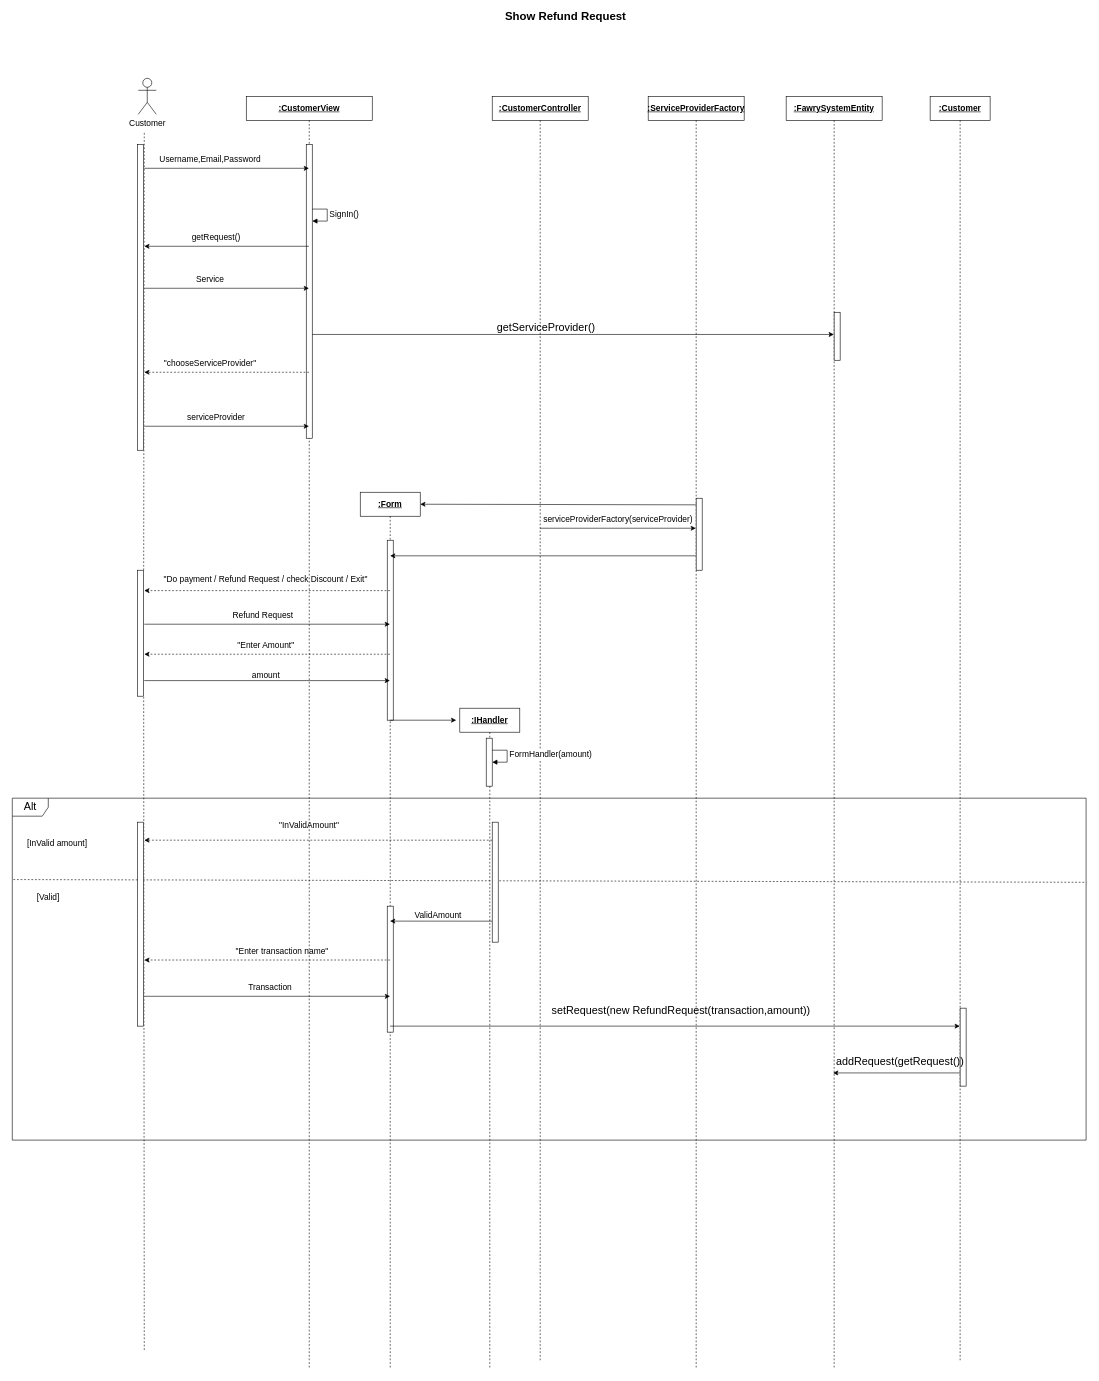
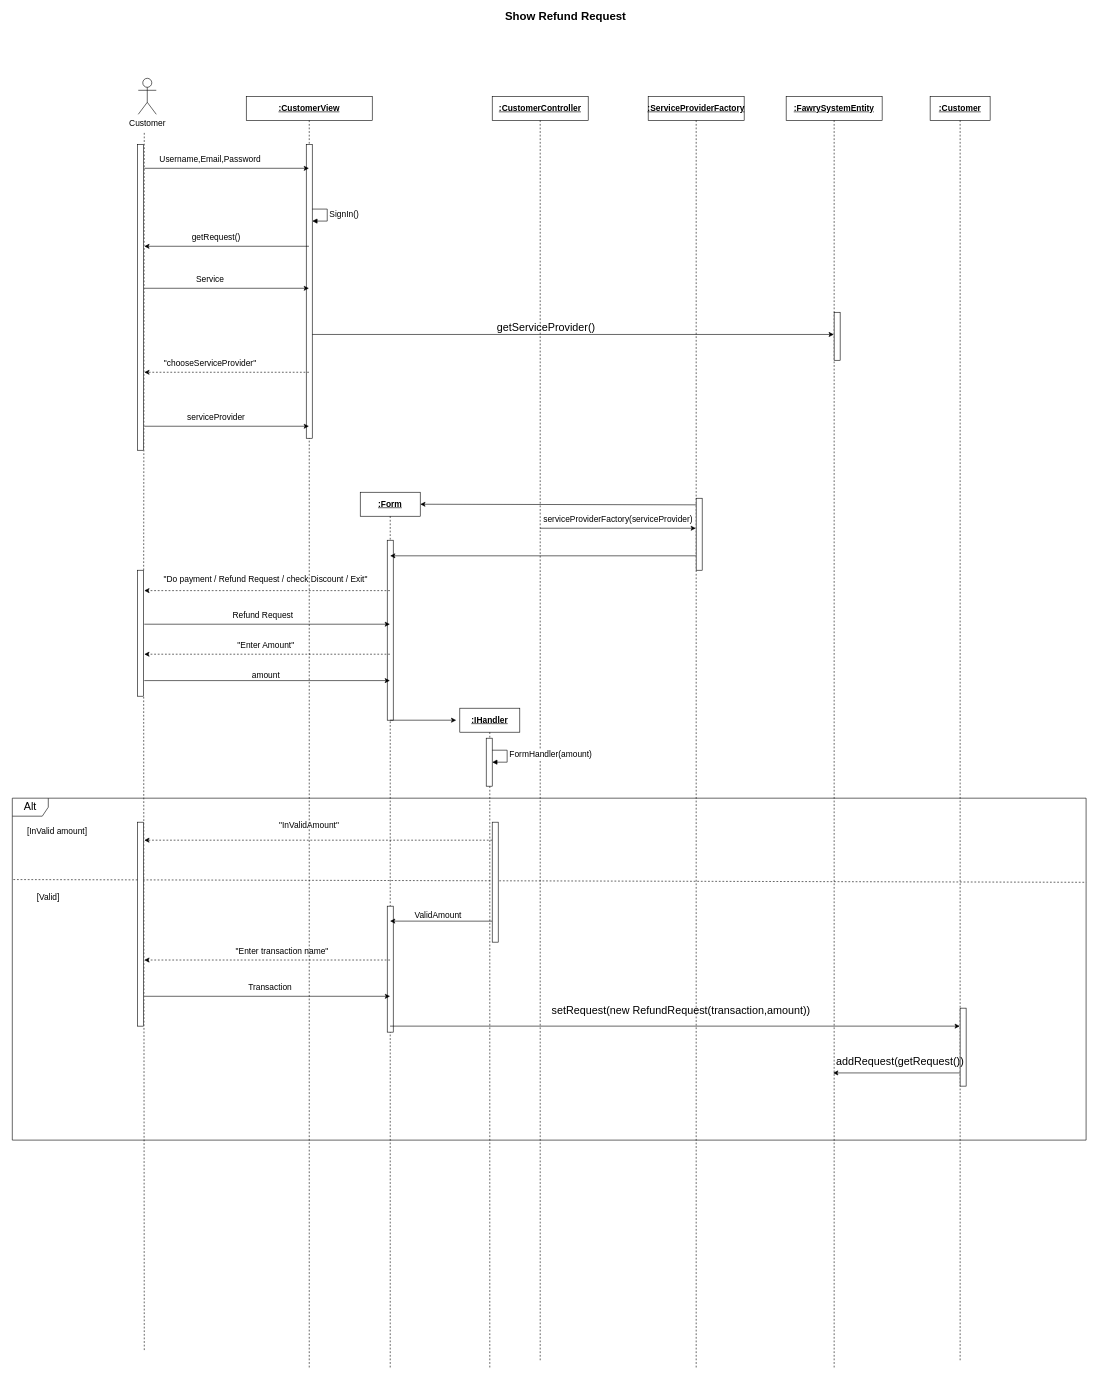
(57, 843) -> (57, 831)
